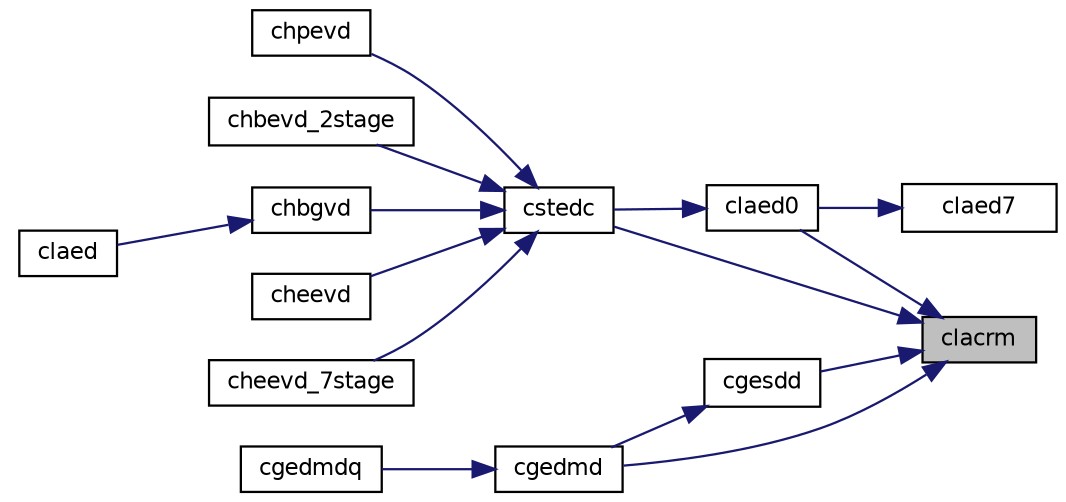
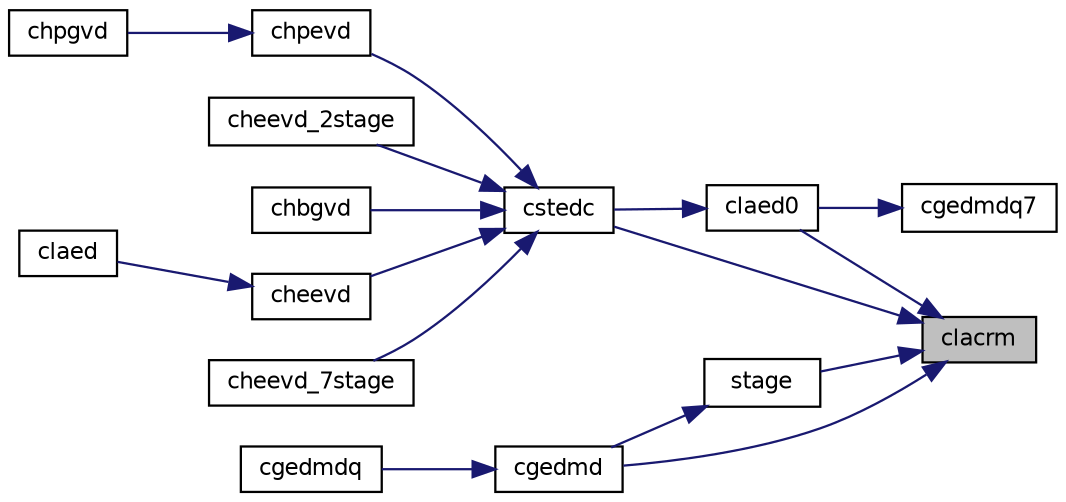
none -> (68, 33)
(311, 122) -> (311, 122)
(979, 208) -> (979, 208)
(173, 235) -> (173, 272)
(762, 383) -> (762, 383)
